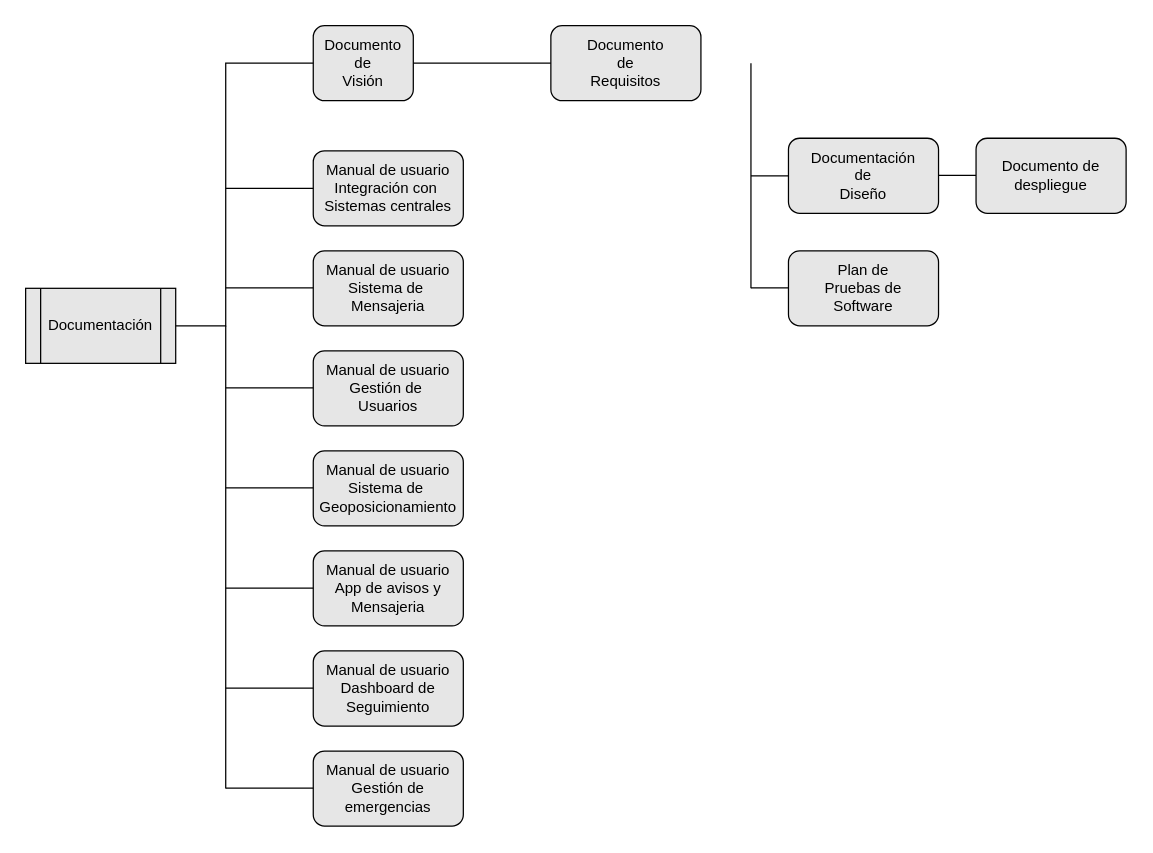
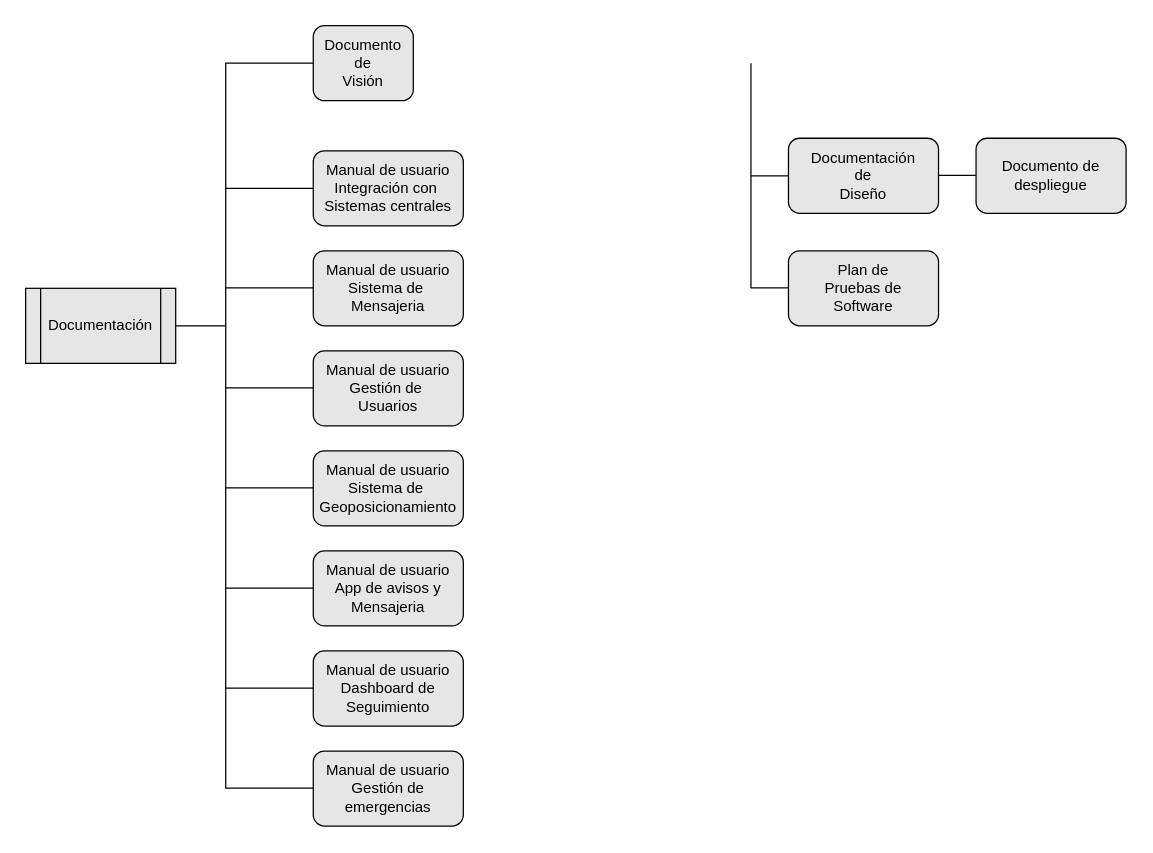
(481, 63) -> none
(626, 63) -> none
